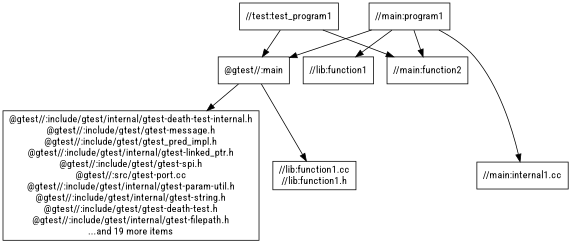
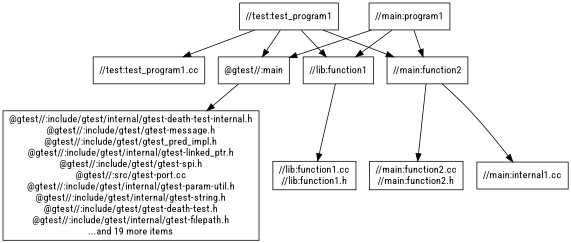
none -> (311, 41)
none -> (149, 70)
(492, 83) -> (477, 118)
(282, 119) -> (327, 119)
none -> (416, 176)
